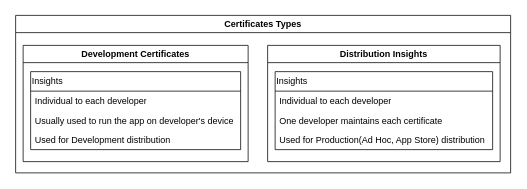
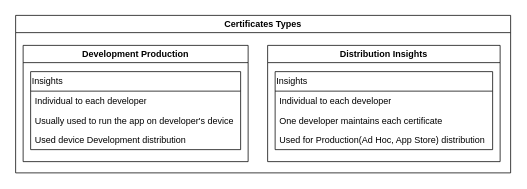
(135, 54) -> (135, 54)
(110, 141) -> (116, 141)
